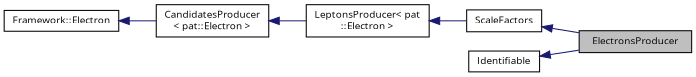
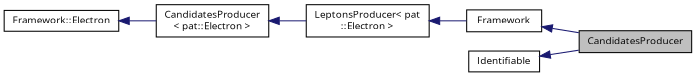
(504, 21) -> (504, 21)
(635, 42) -> (635, 42)
